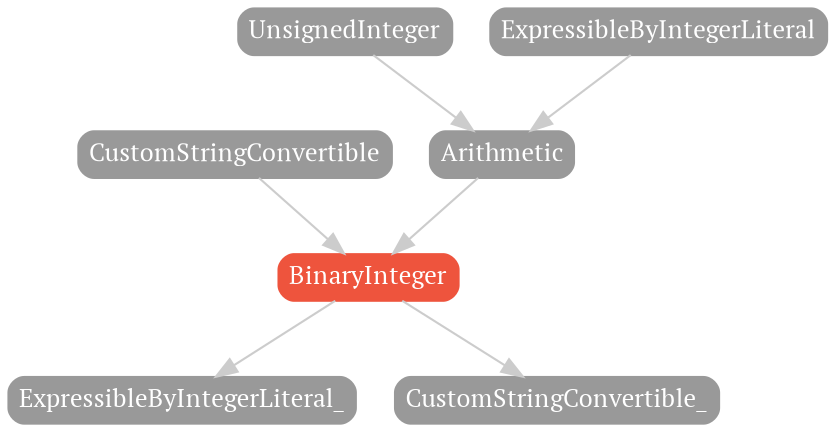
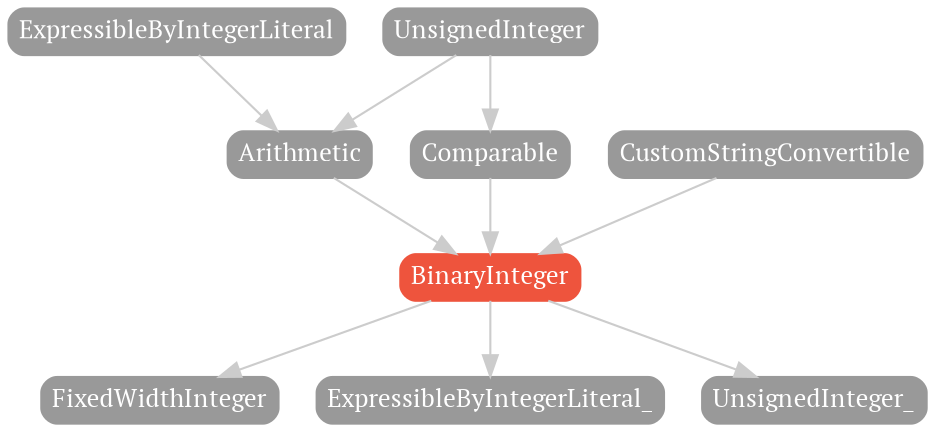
none -> (490, 155)
none -> (160, 400)
(557, 400) -> (814, 400)
